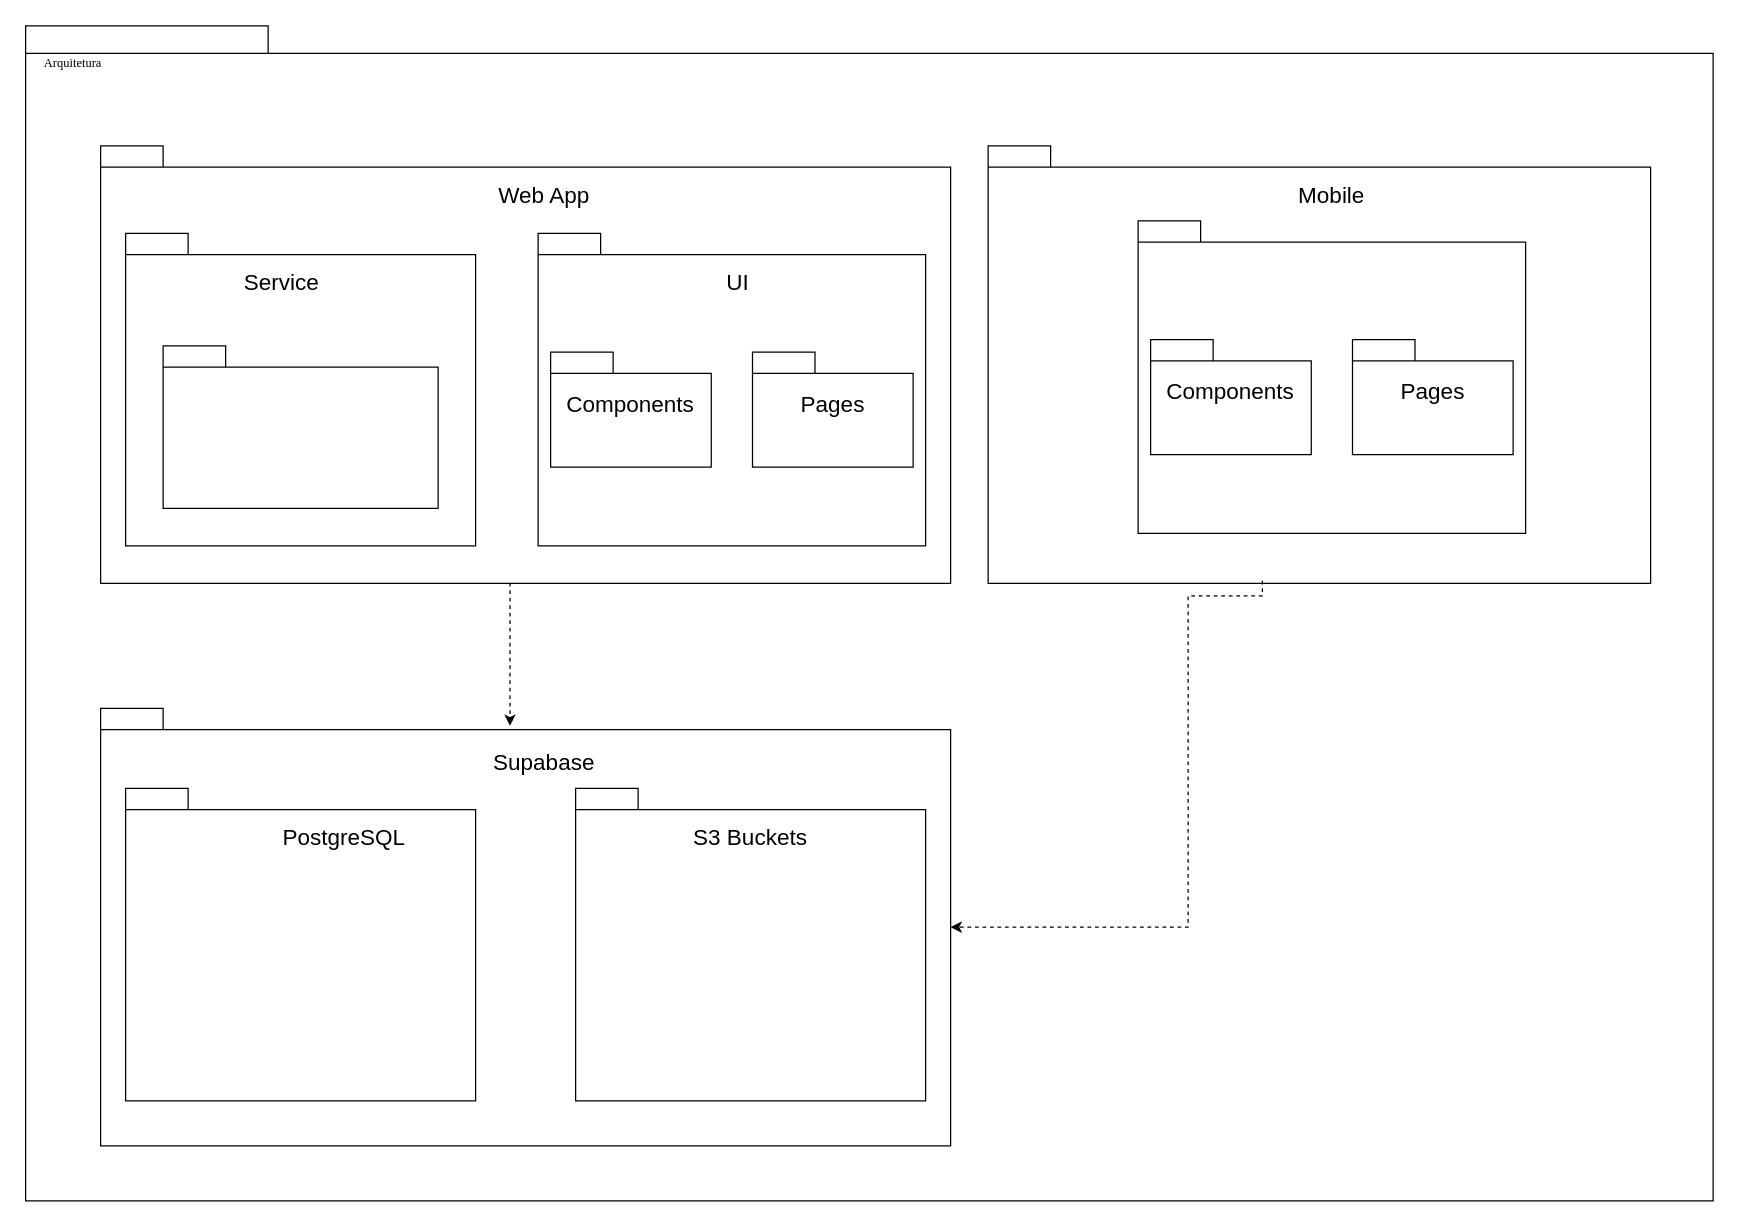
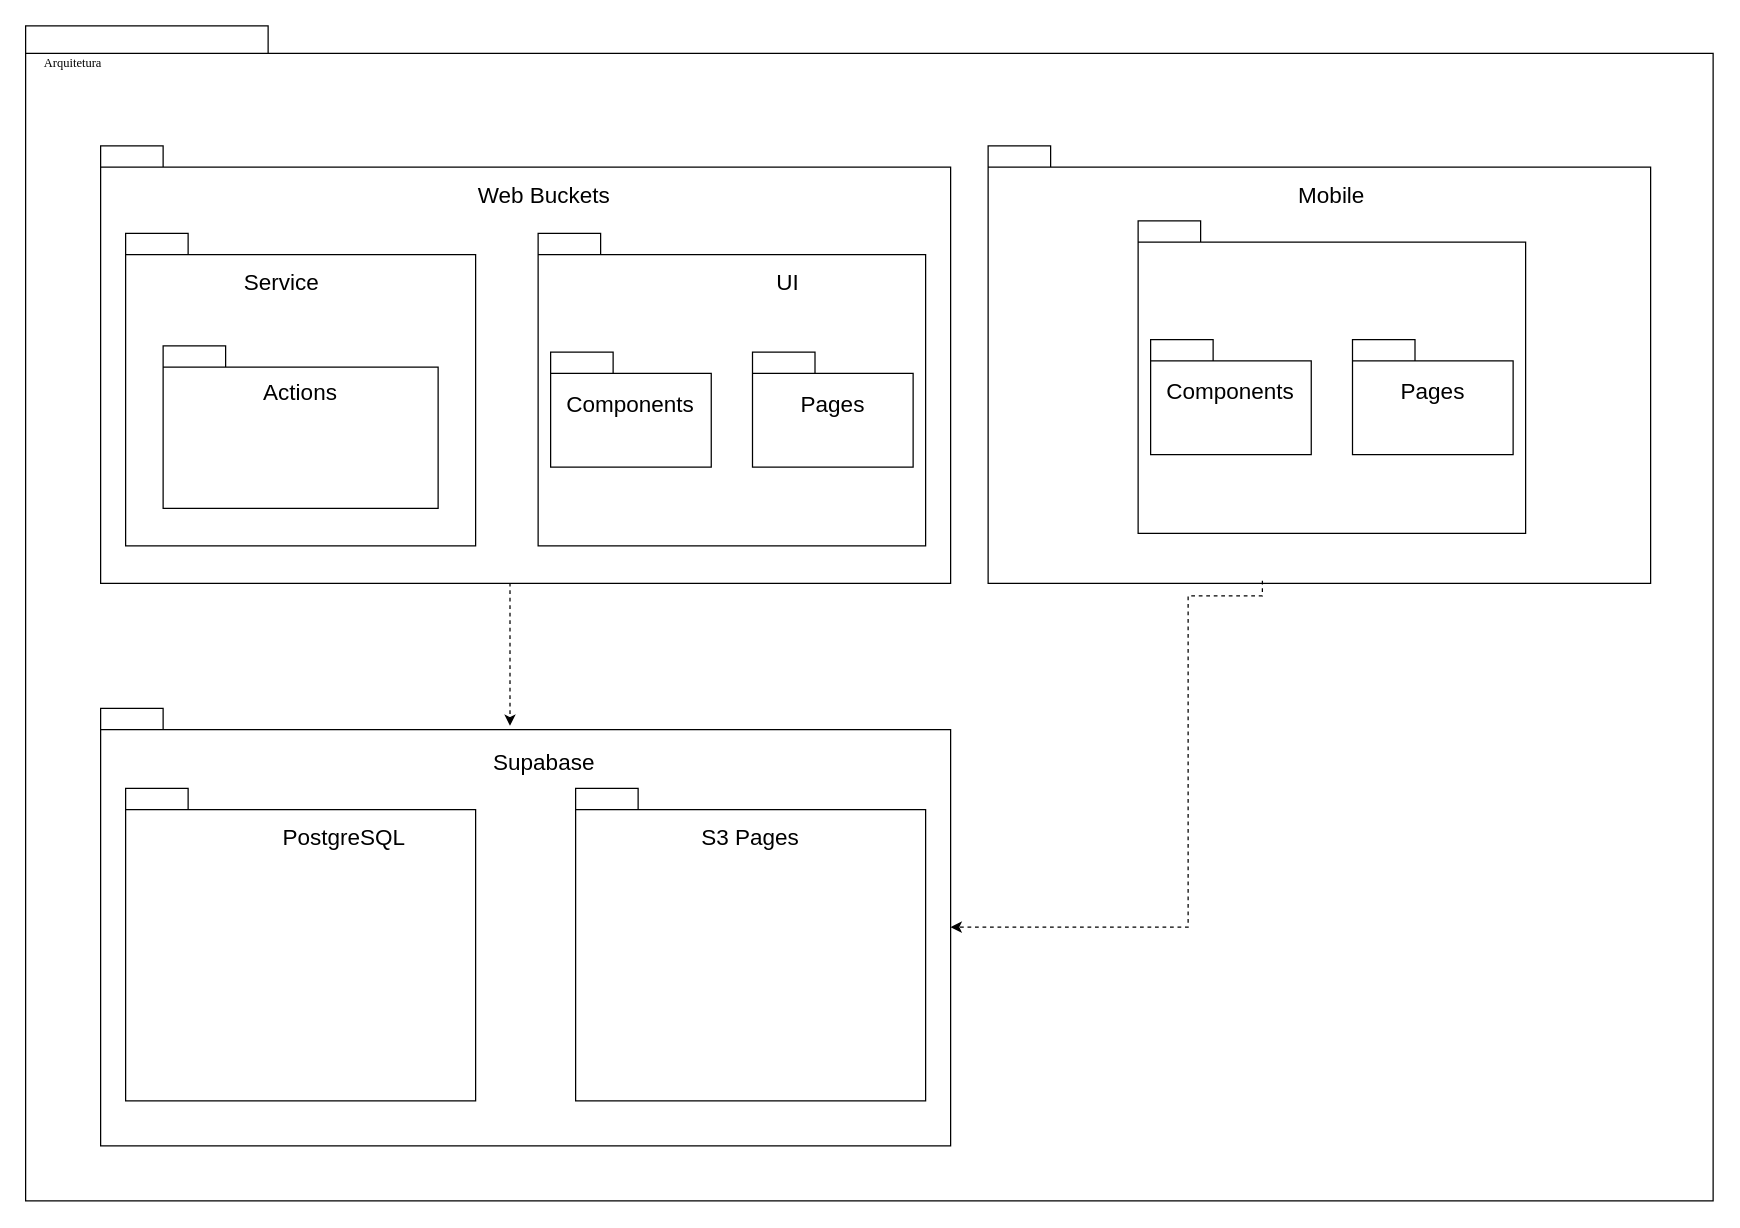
(544, 196) -> (544, 196)
(738, 283) -> (788, 283)
none -> (301, 393)
(751, 838) -> (751, 838)
